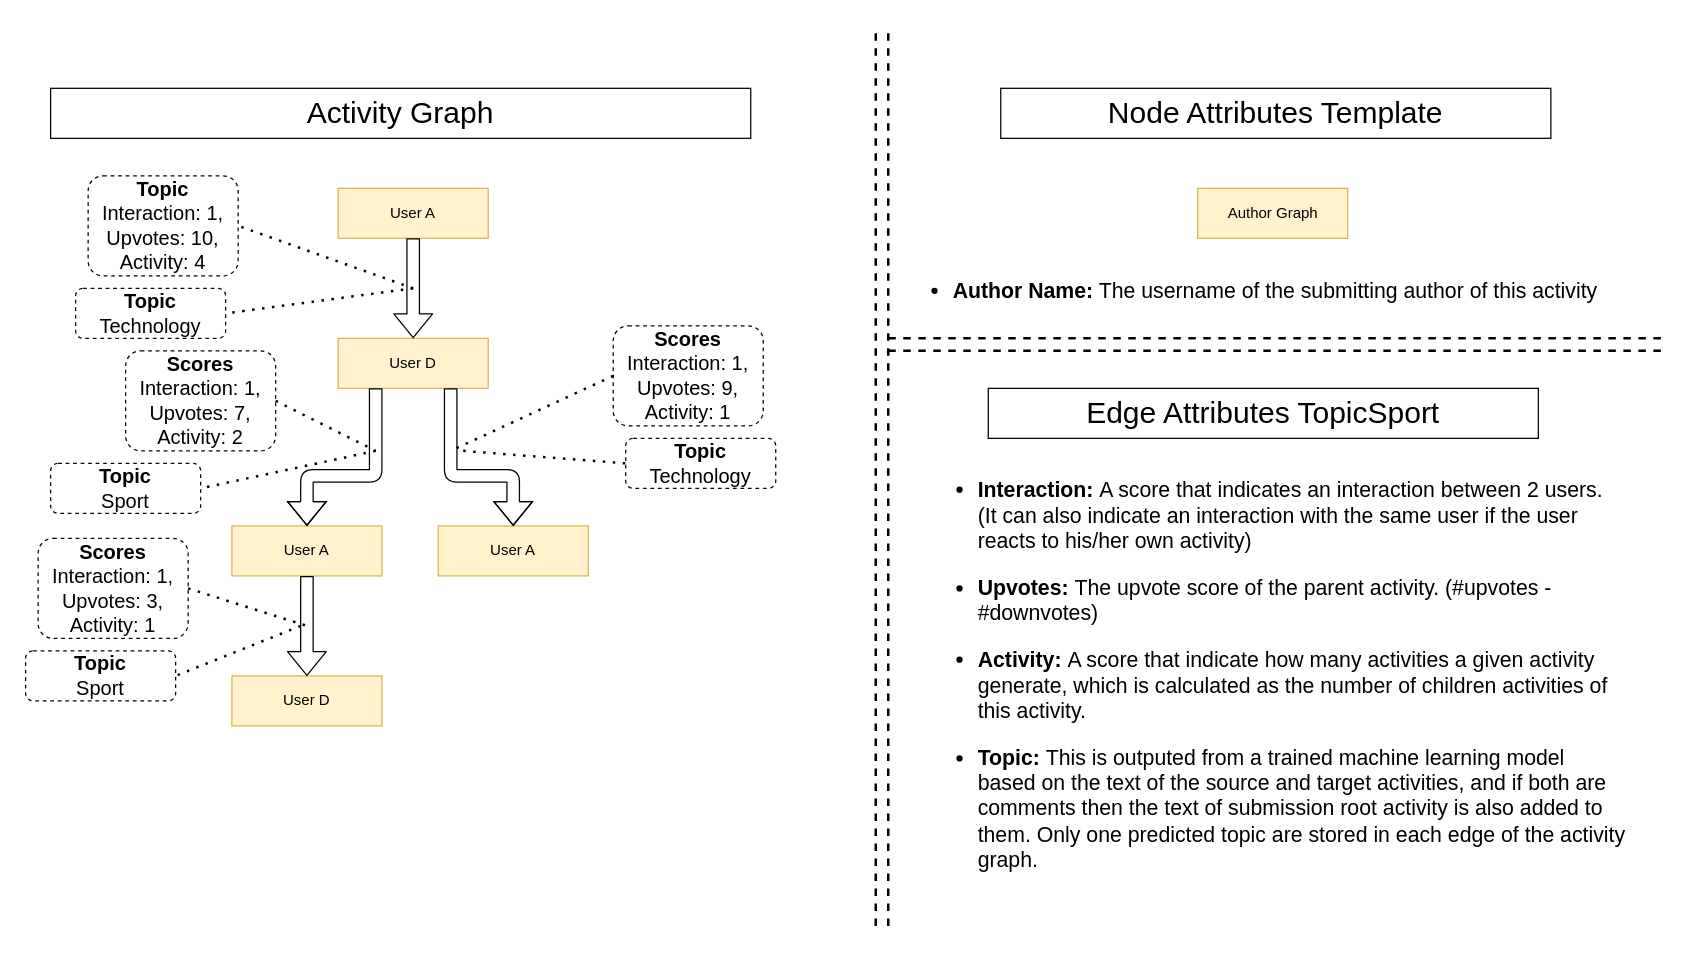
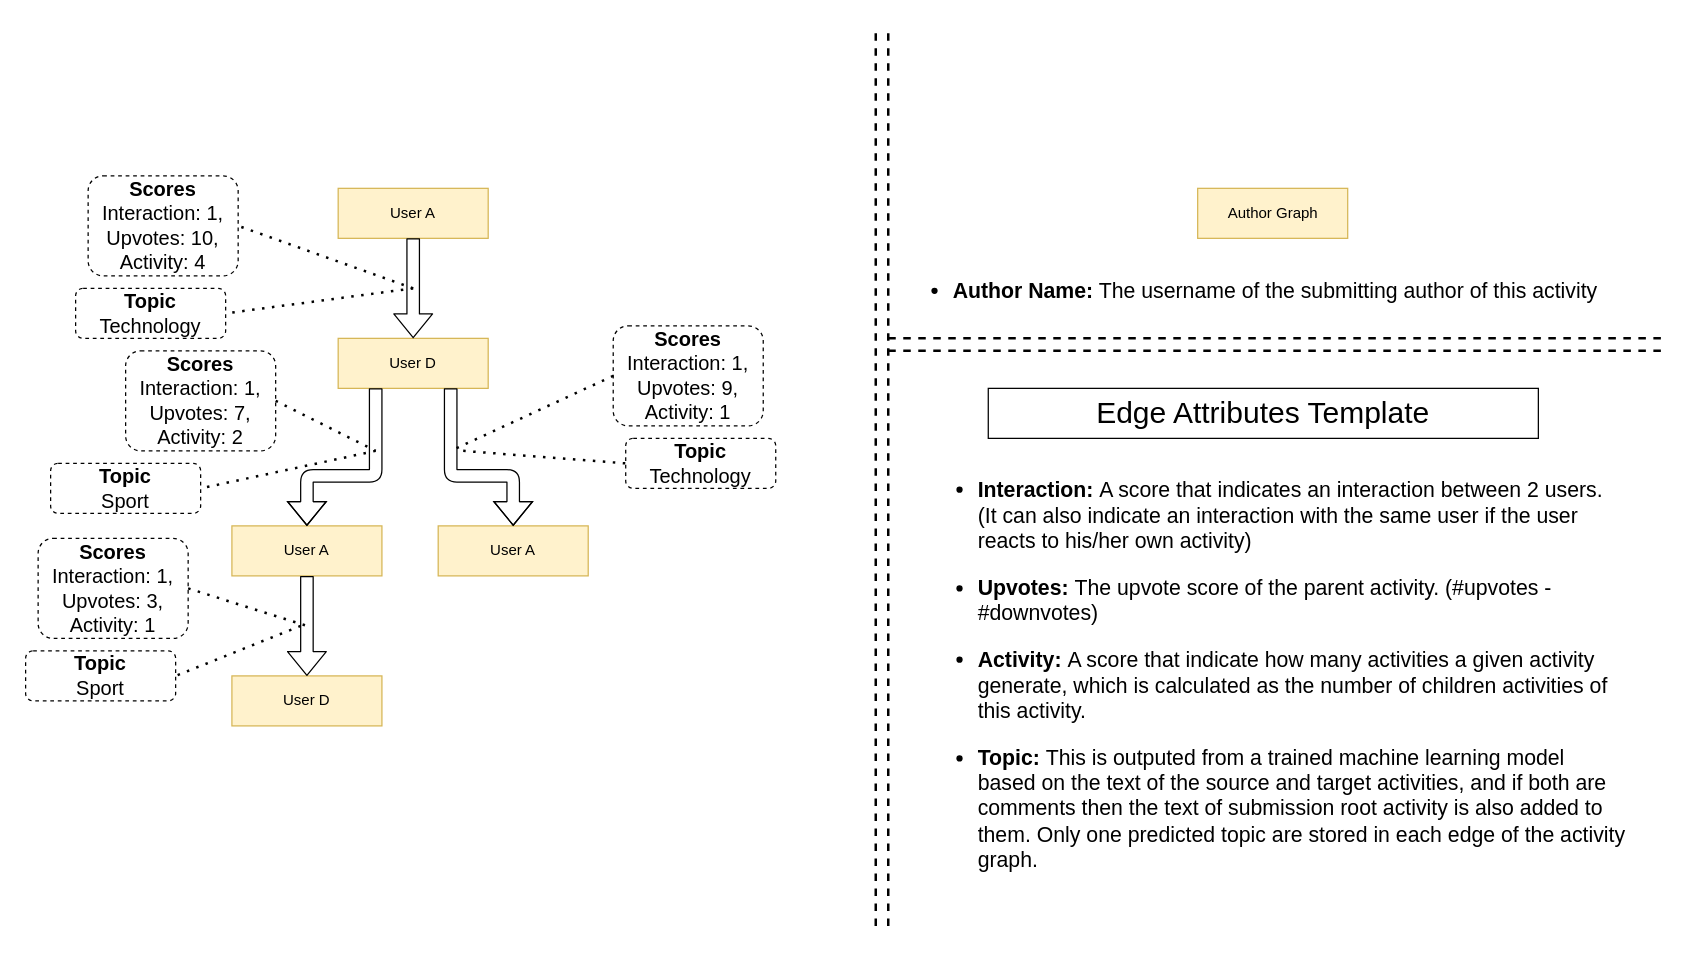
(401, 113) -> none
(1276, 113) -> none
(163, 226) -> (163, 226)
(1263, 413) -> (1263, 413)
